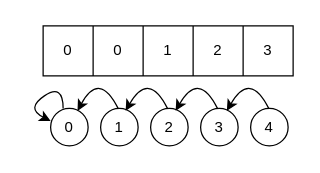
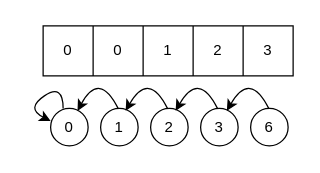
(269, 127) -> (269, 127)
